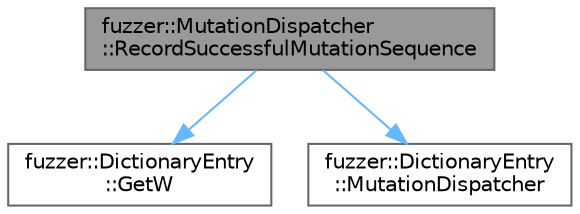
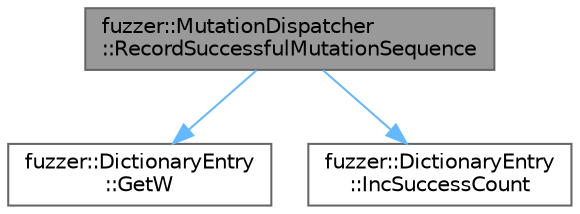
(440, 175) -> (440, 175)
